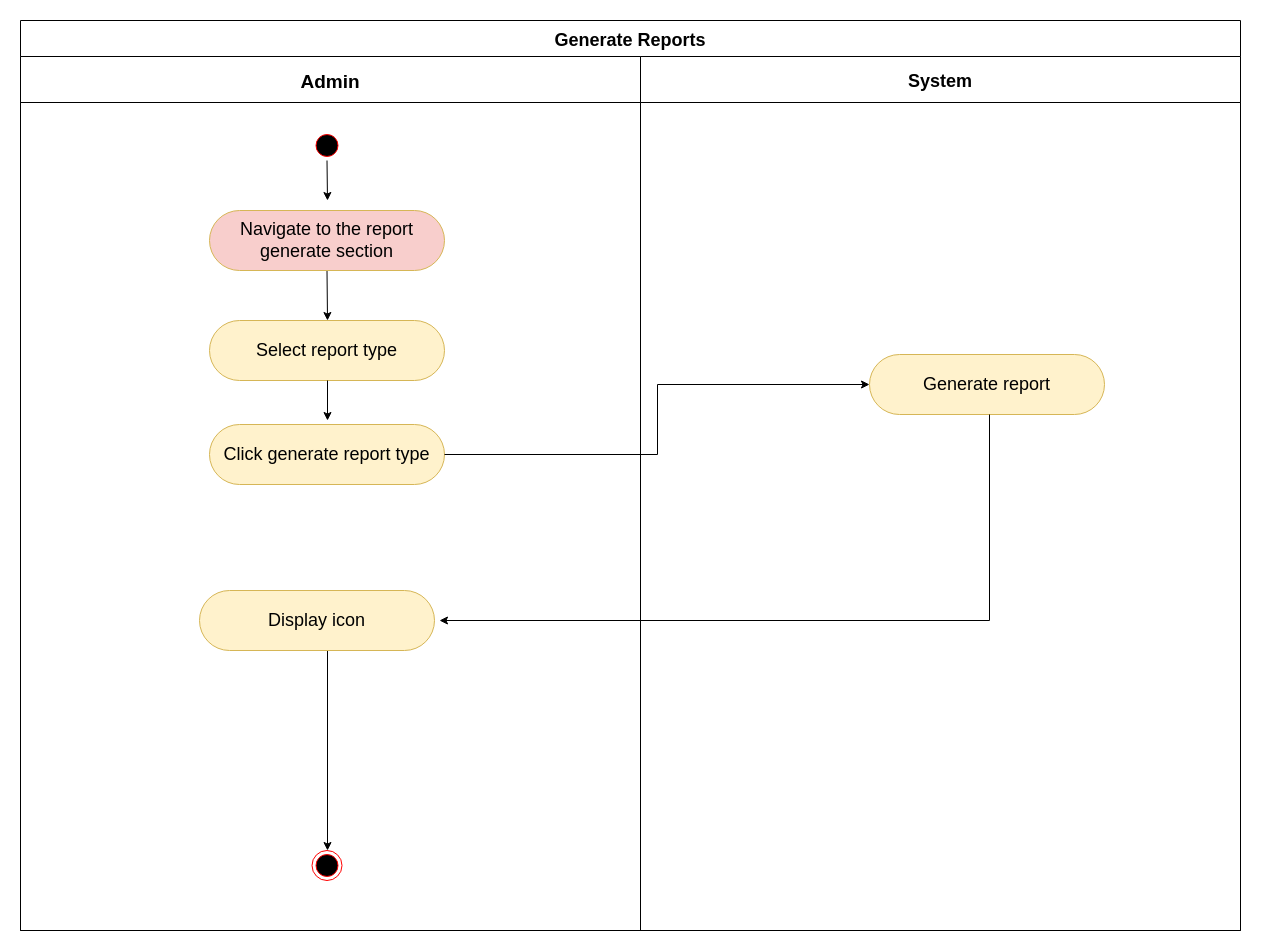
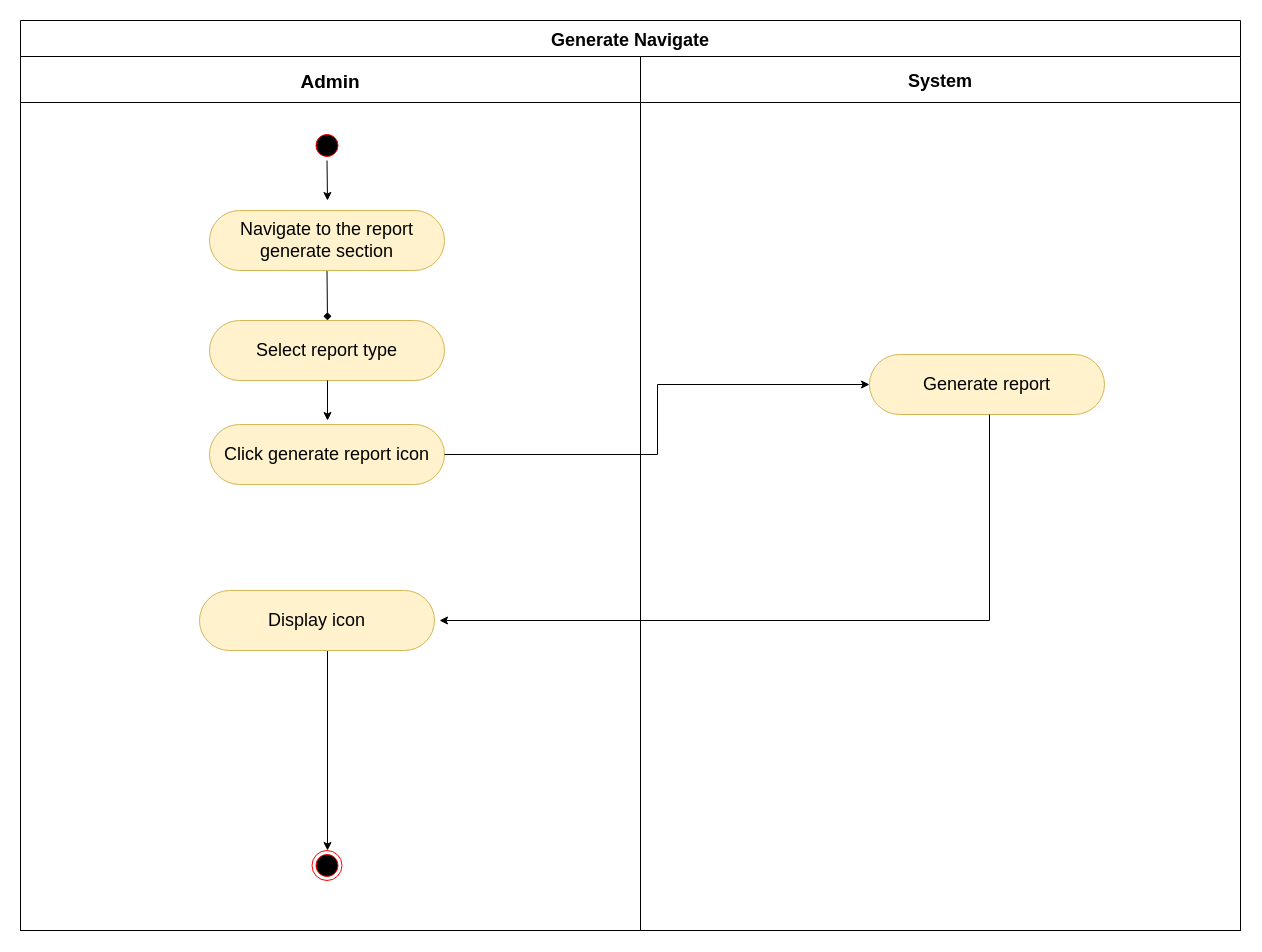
(630, 40) -> (630, 40)
(327, 241) -> (327, 241)
(327, 312) -> (327, 312)
(327, 455) -> (327, 455)
